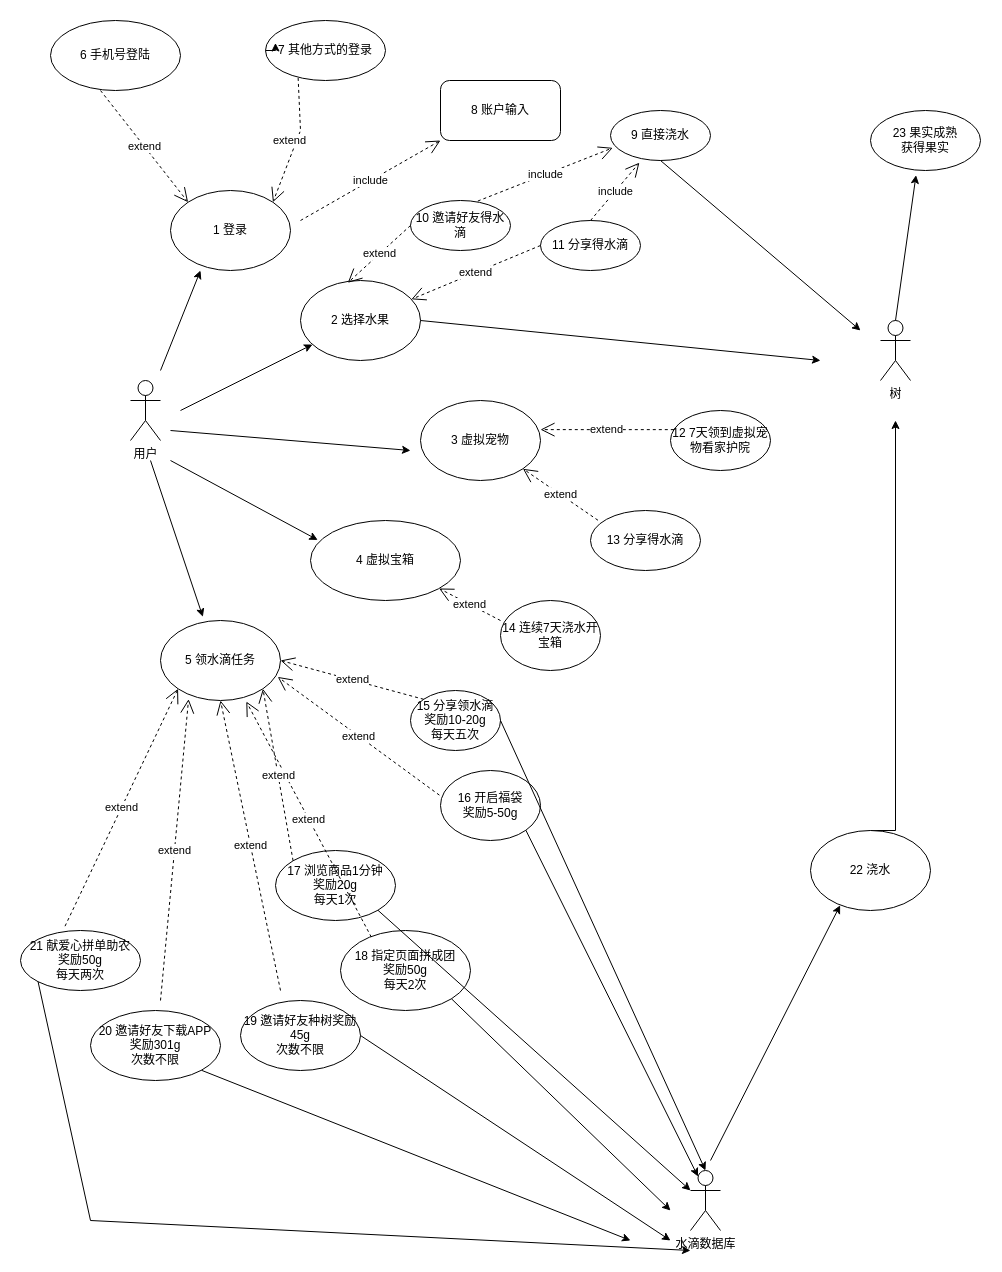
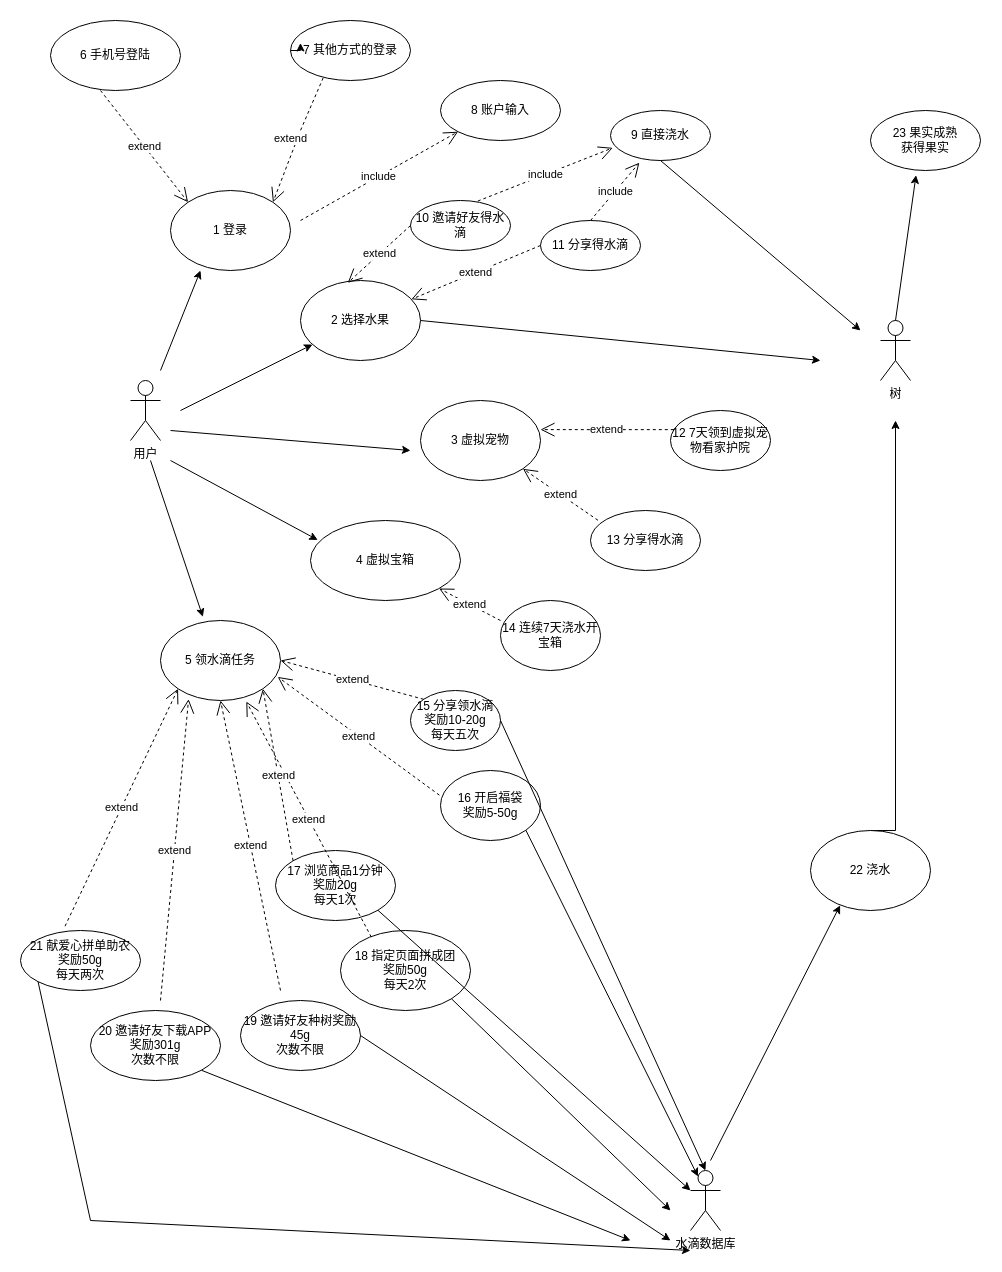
(326, 51) -> (351, 51)
(501, 111) -> (501, 111)
